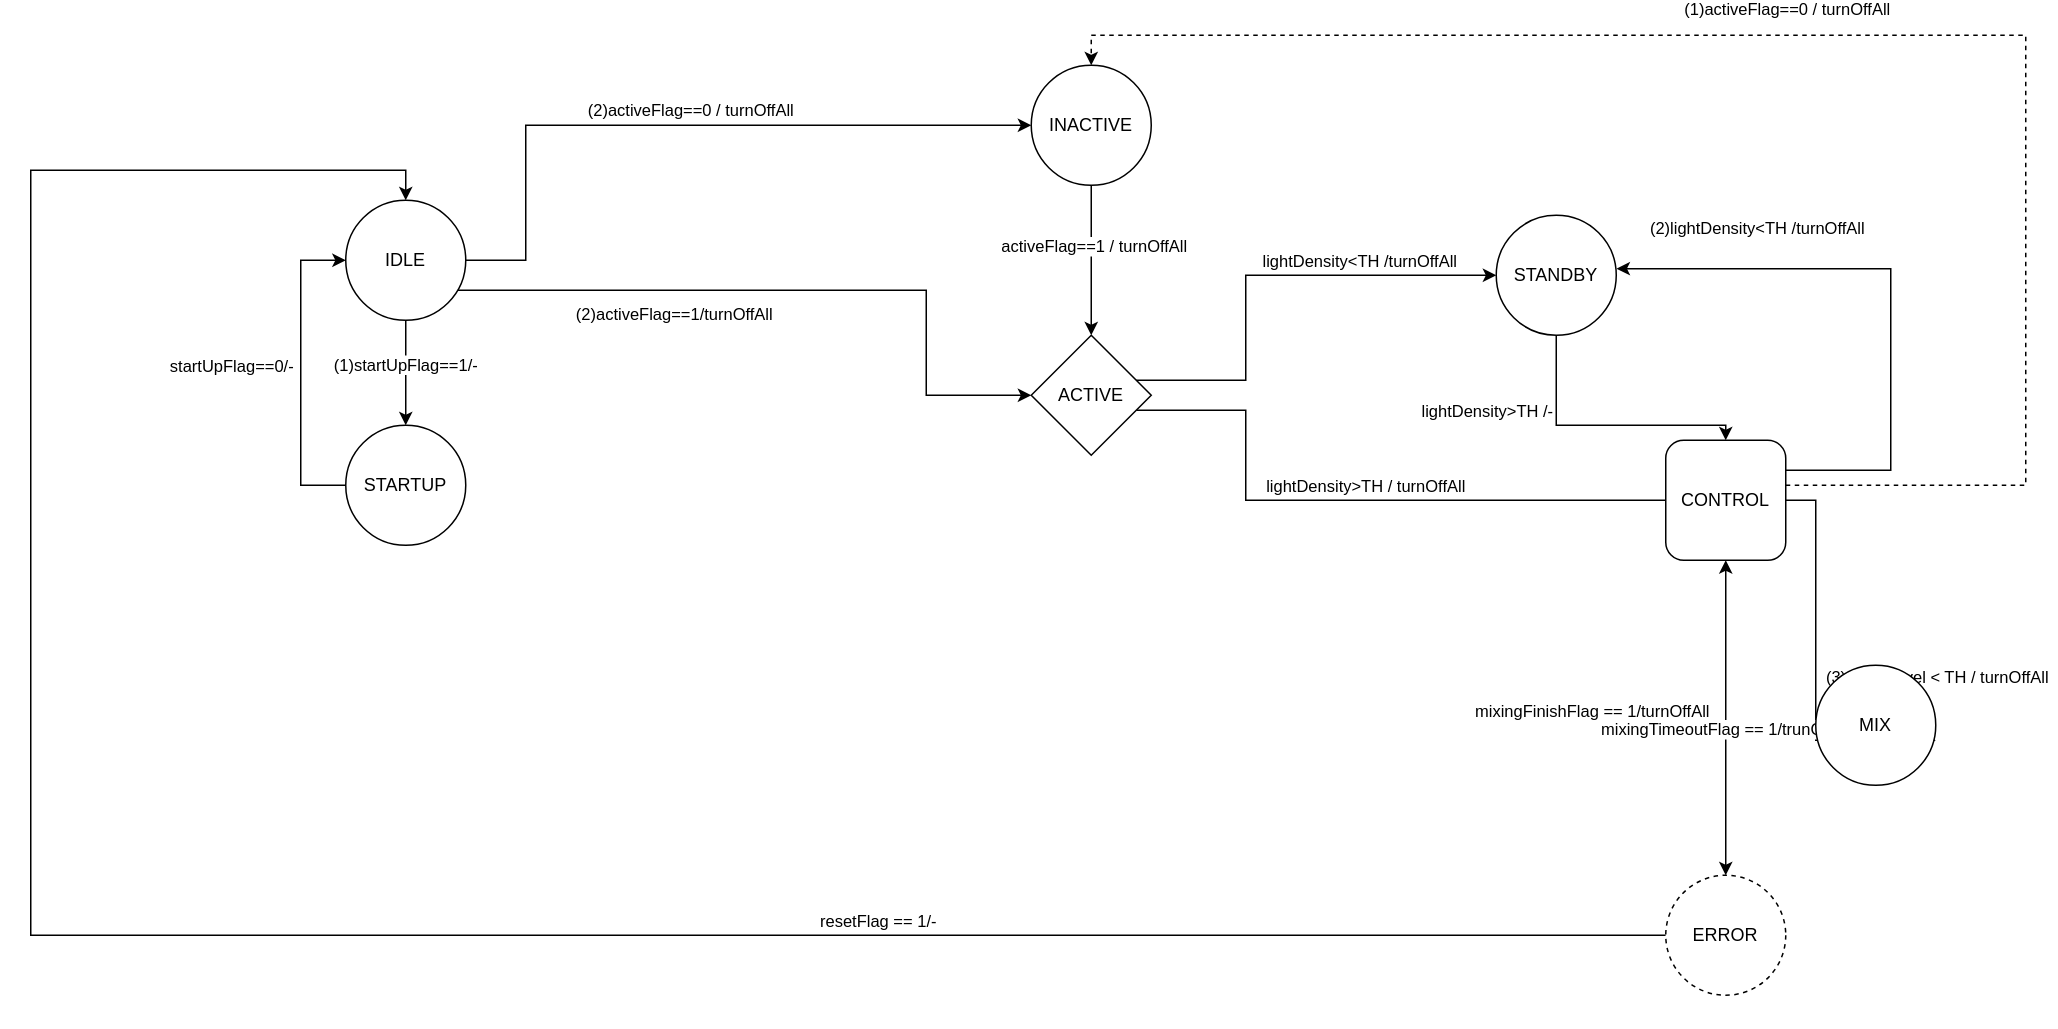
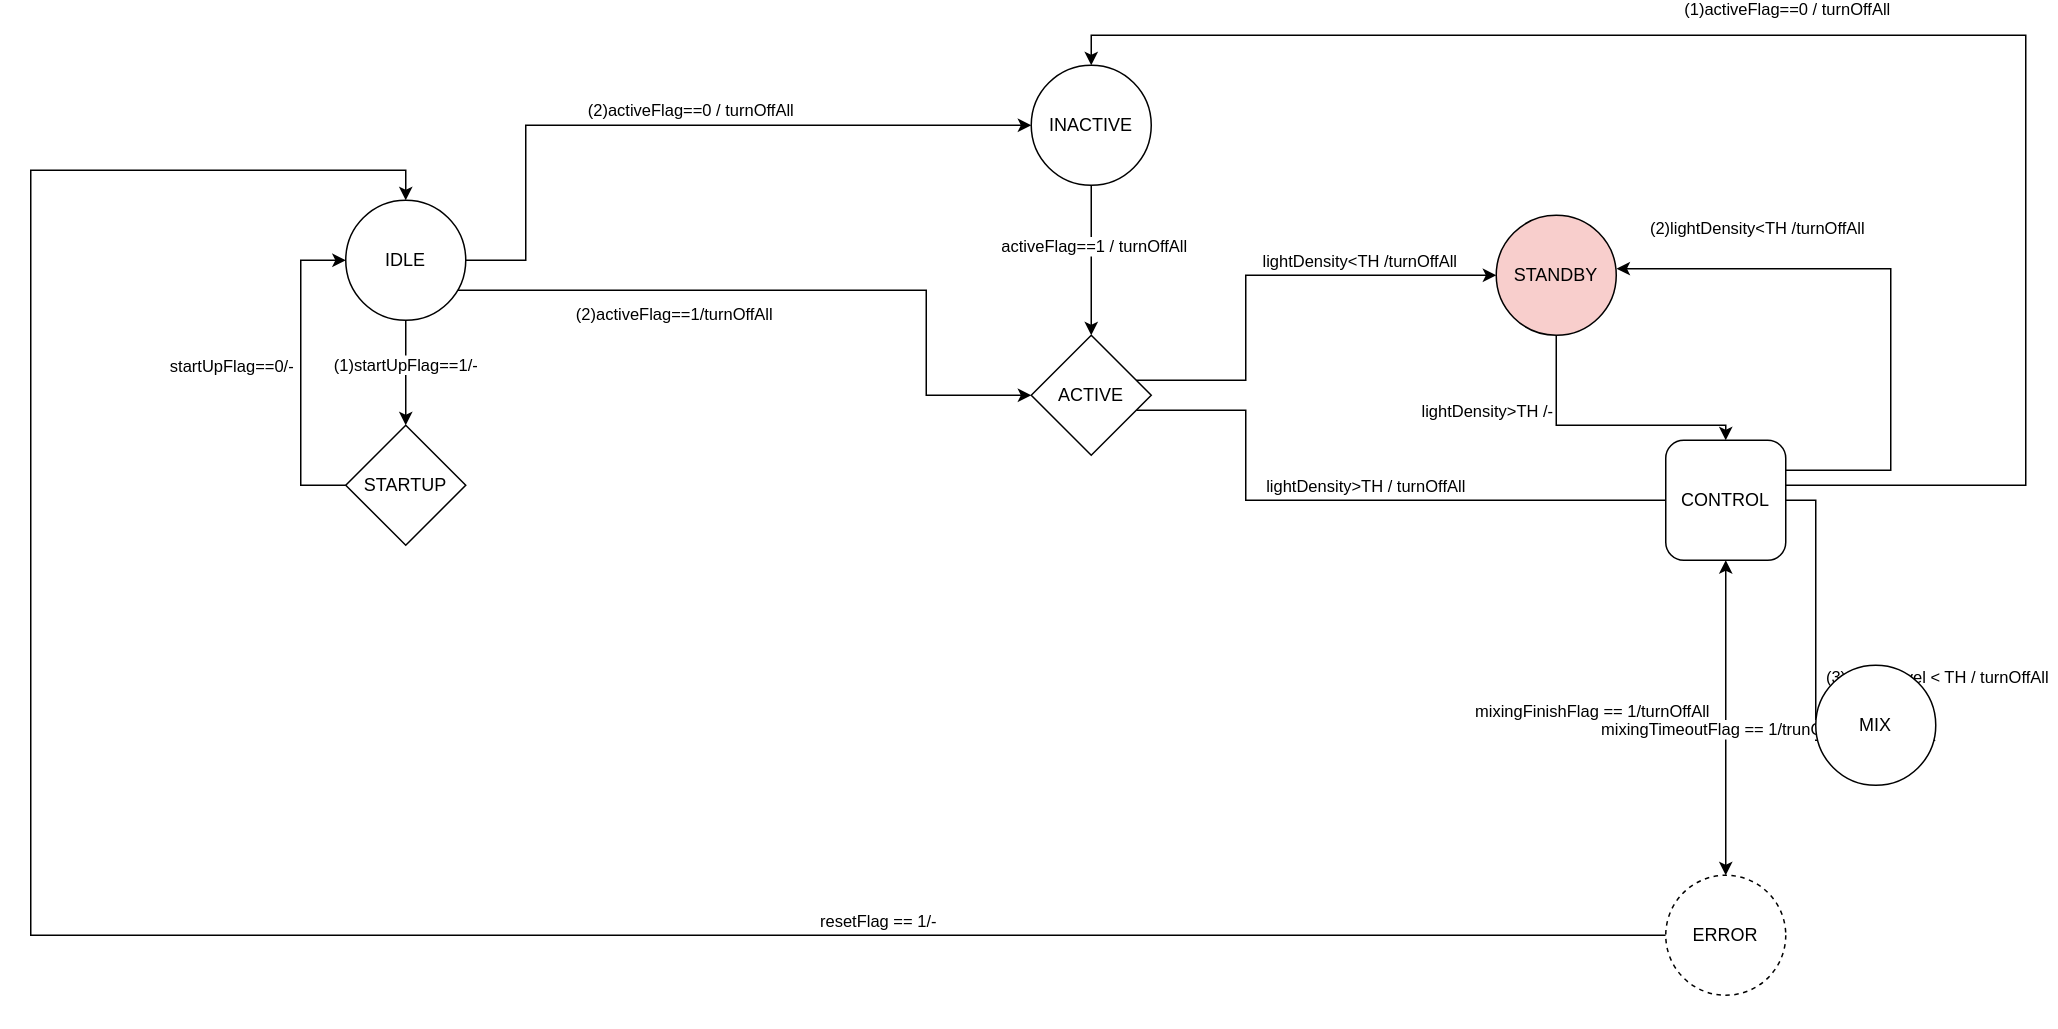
(1893, 35) -> (1893, 35)
(1556, 275) -> (1556, 275)
(406, 485) -> (406, 485)
